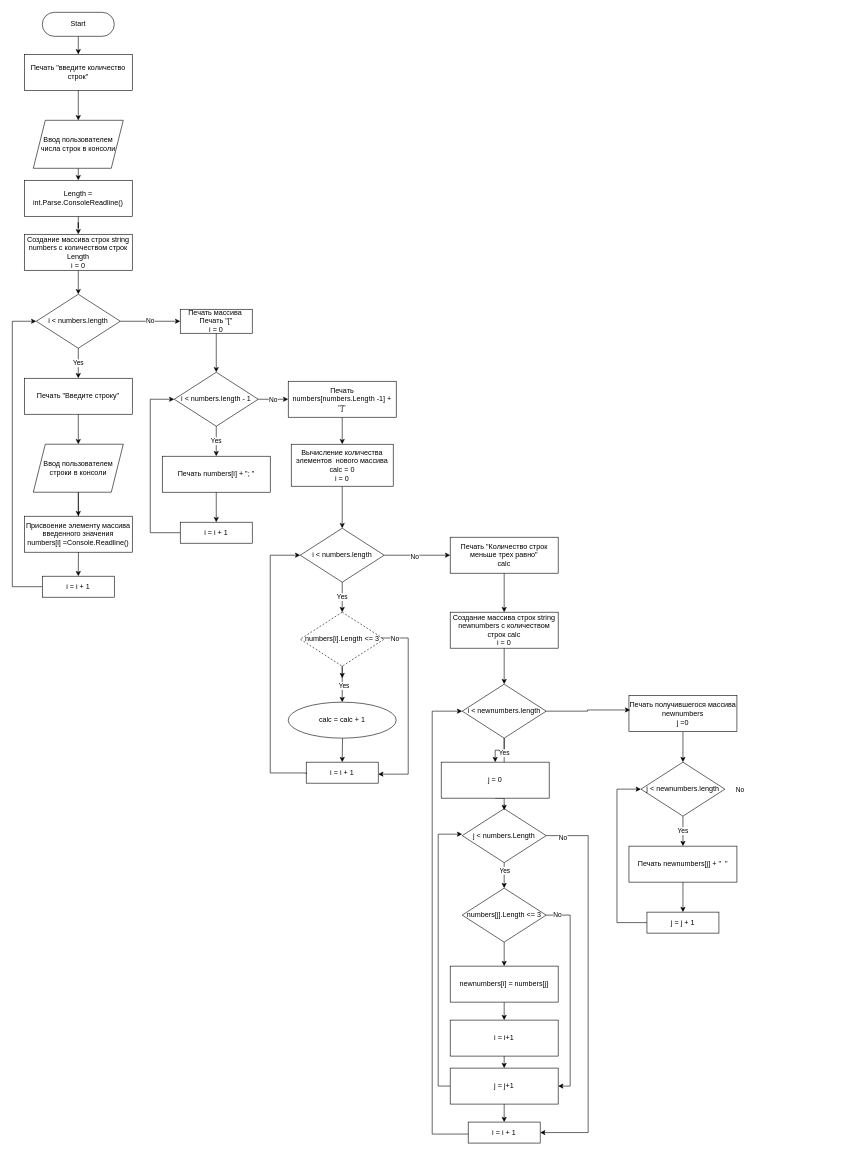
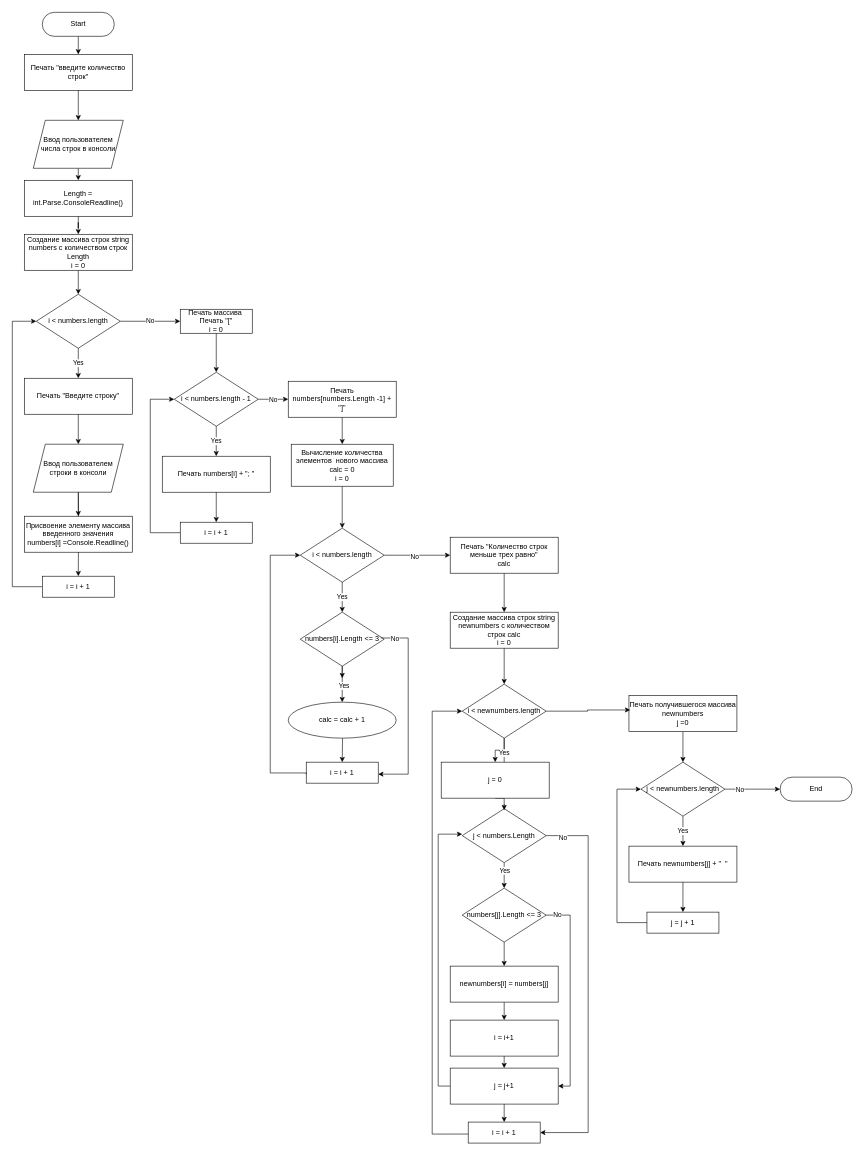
(342, 639) -> (342, 639)
none -> (774, 789)
none -> (816, 789)
